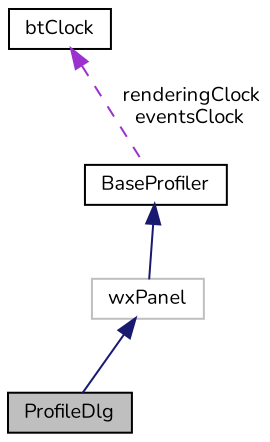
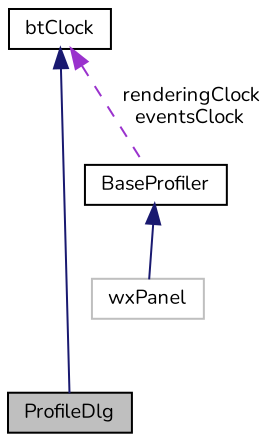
(103, 364) -> (65, 231)
